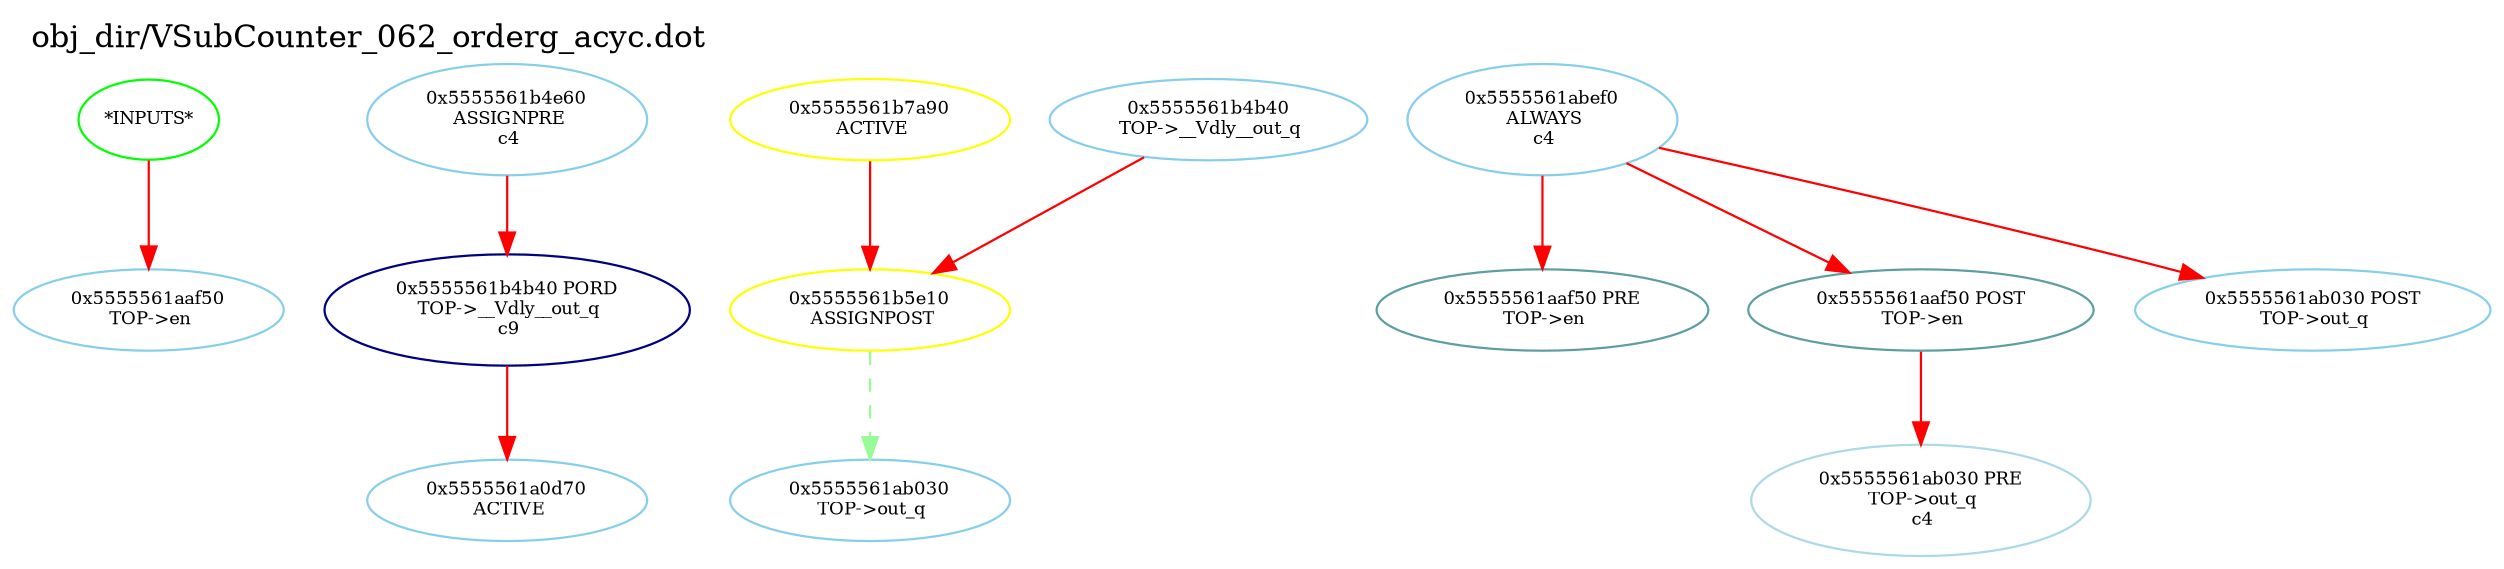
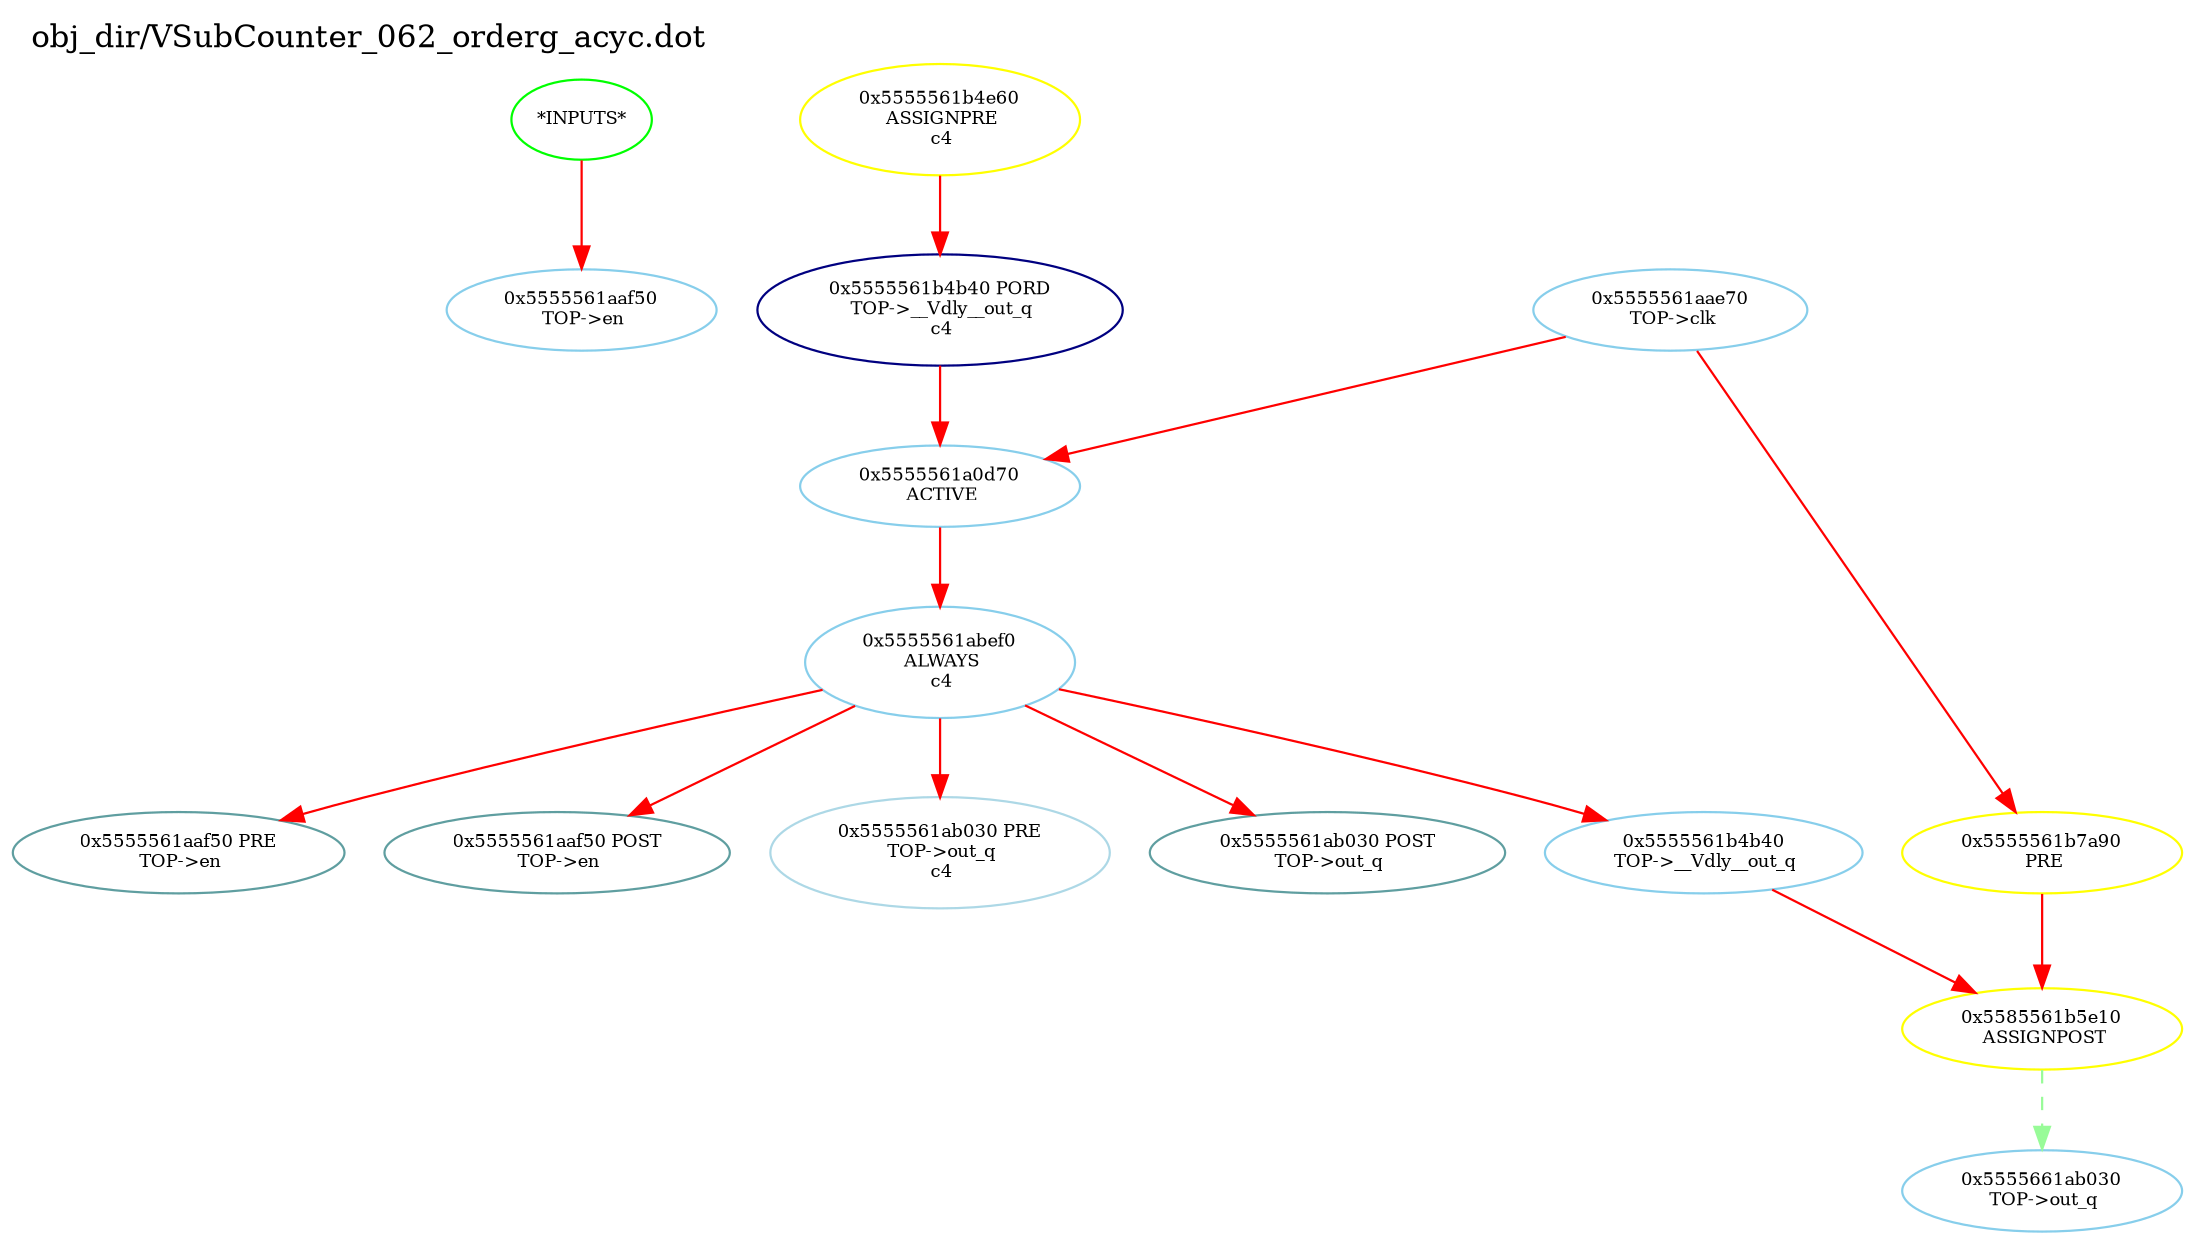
(507, 120) -> (940, 120)
(870, 120) -> (2042, 853)
(507, 310) -> (940, 310)
(870, 310) -> (2042, 1029)
none -> (1670, 310)
(2313, 310) -> (1327, 853)
(1921, 387) -> (940, 747)
(870, 500) -> (2042, 1191)
none -> (940, 556)
none -> (1323, 748)
